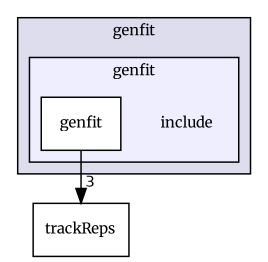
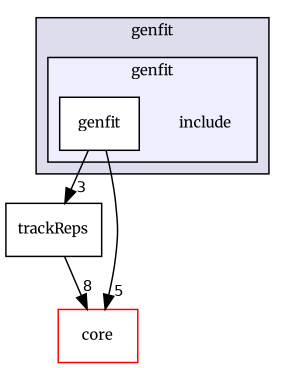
none -> (98, 336)
